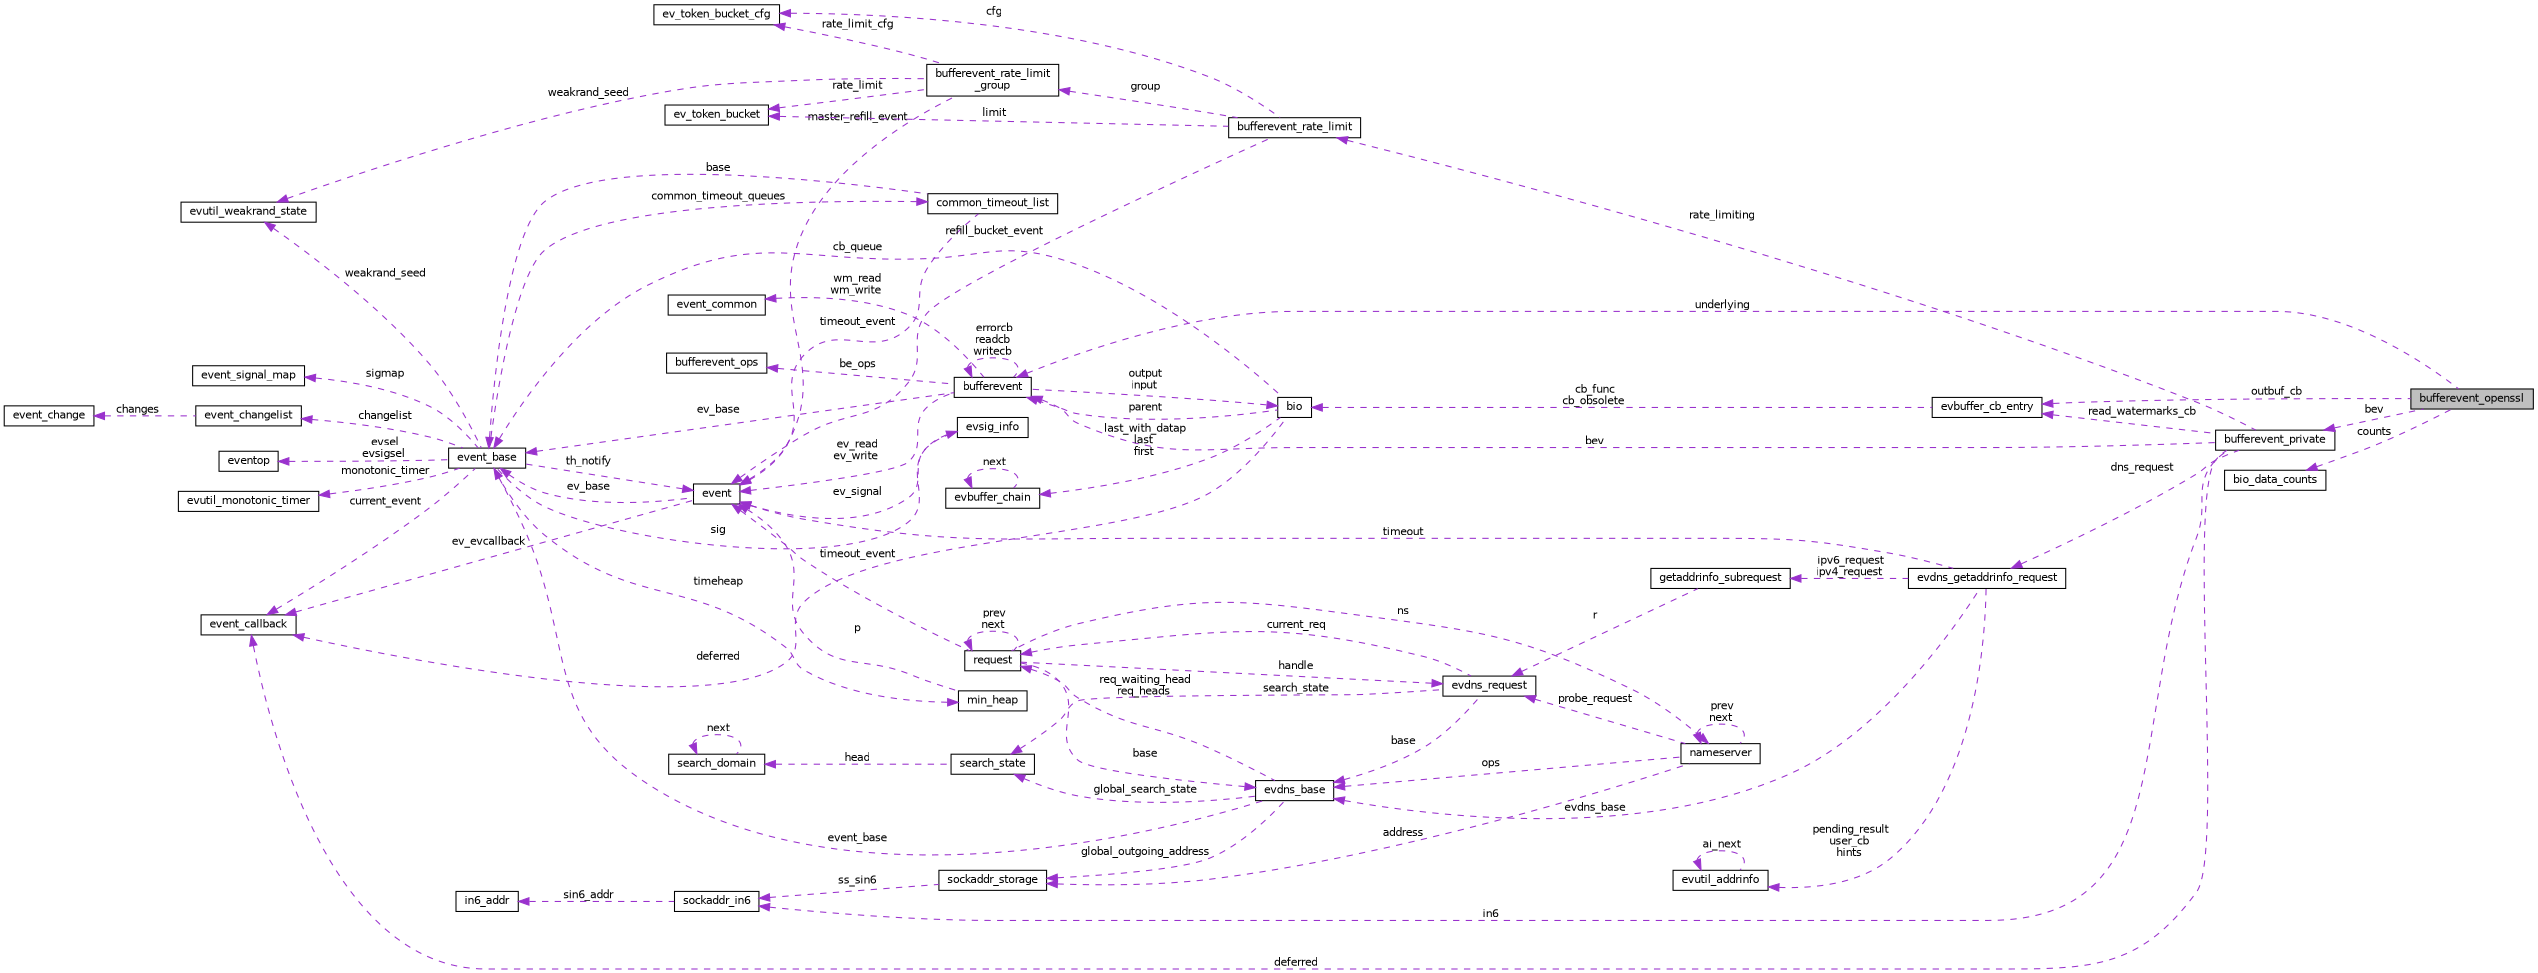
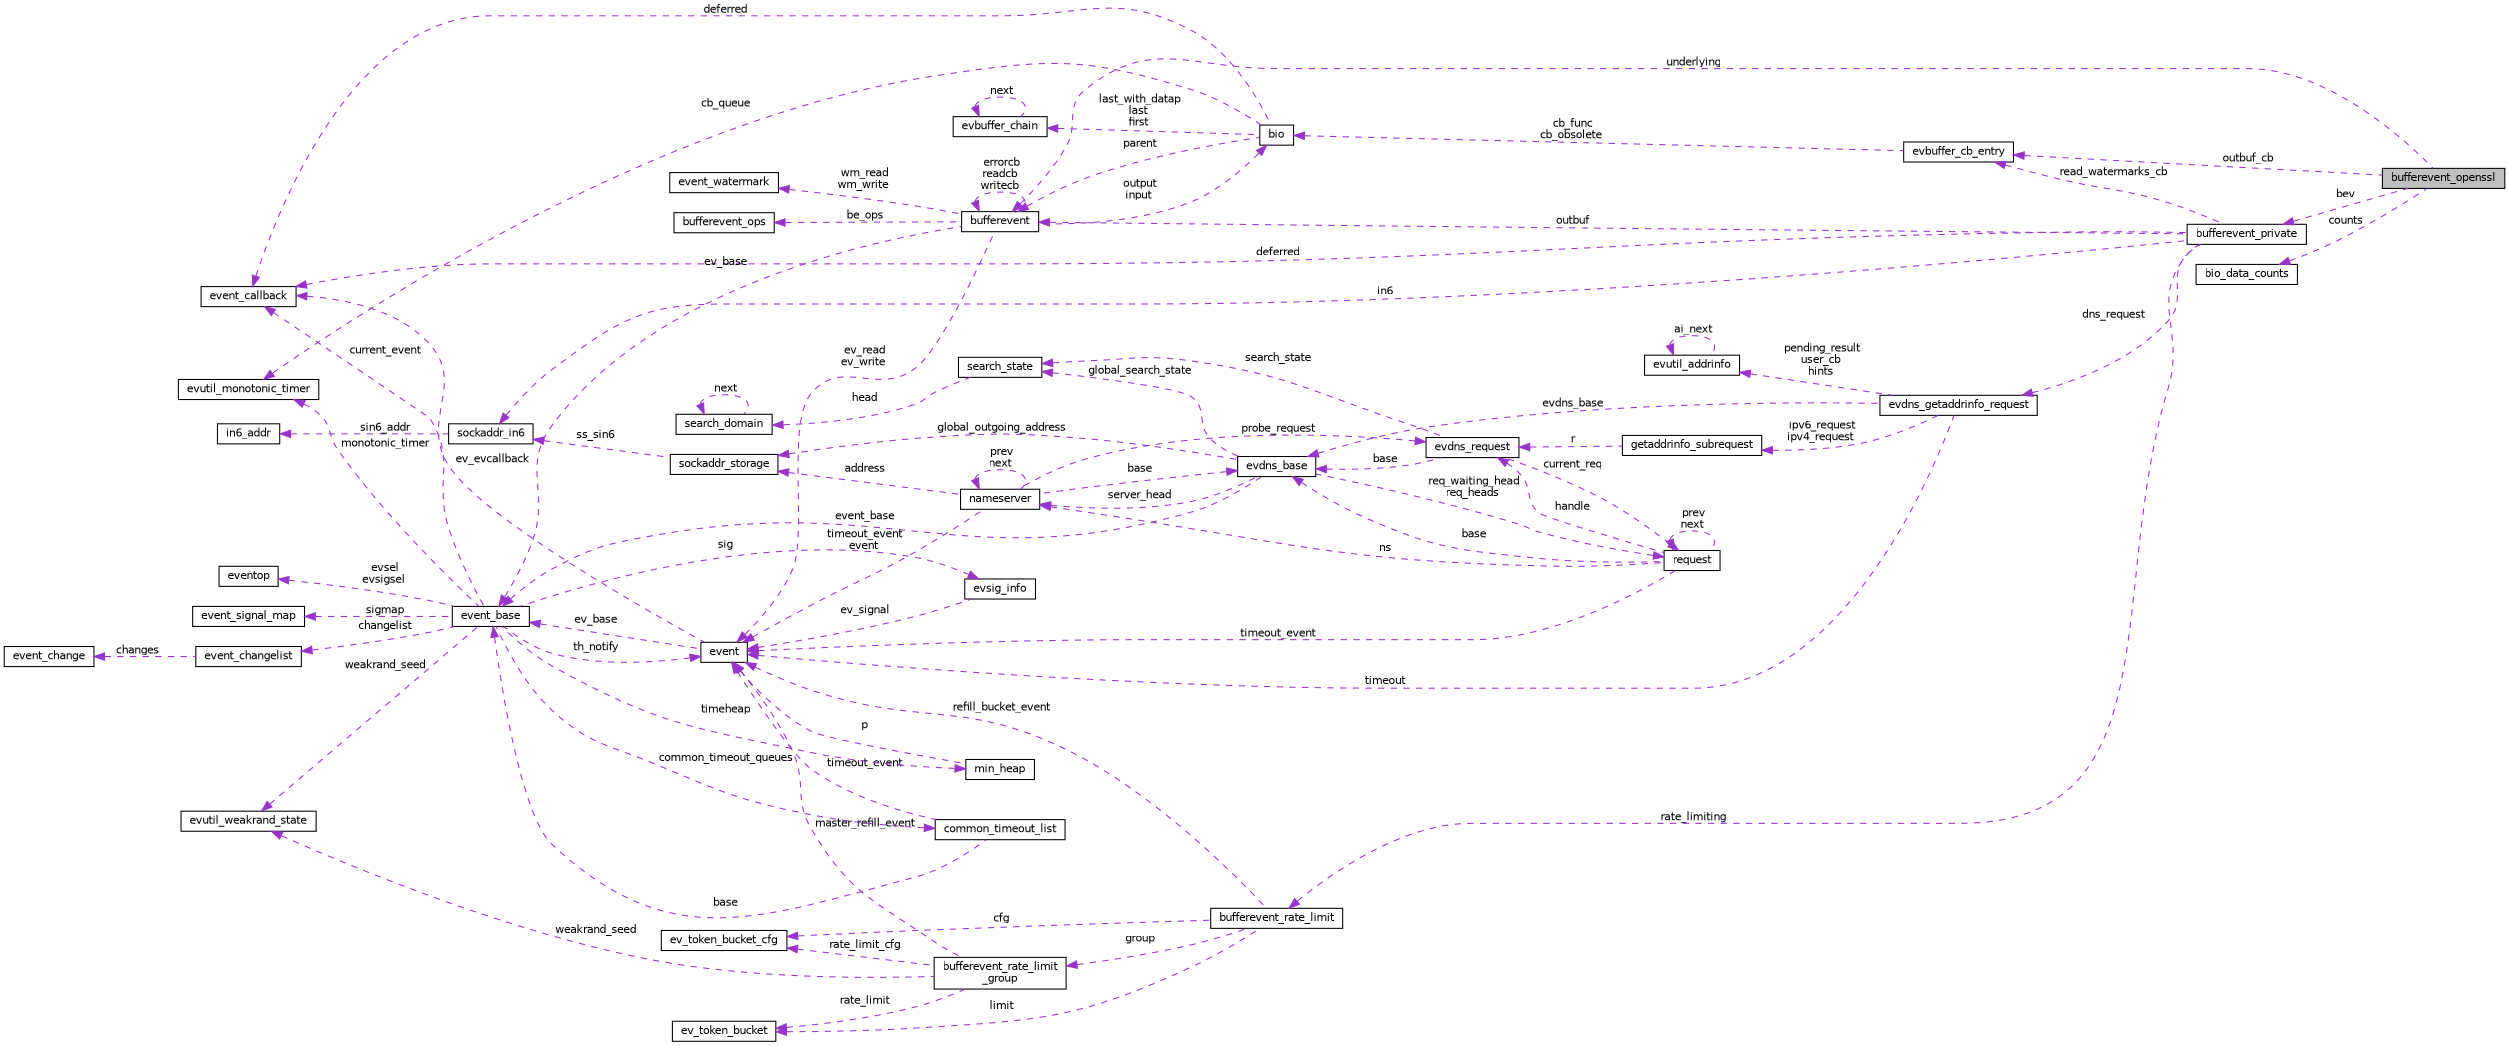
(876, 259) -> (745, 125)
(717, 305) -> (724, 183)
(1593, 442) -> (1571, 221)
none -> (1157, 506)
none -> (870, 576)
(1489, 764) -> (1138, 469)
